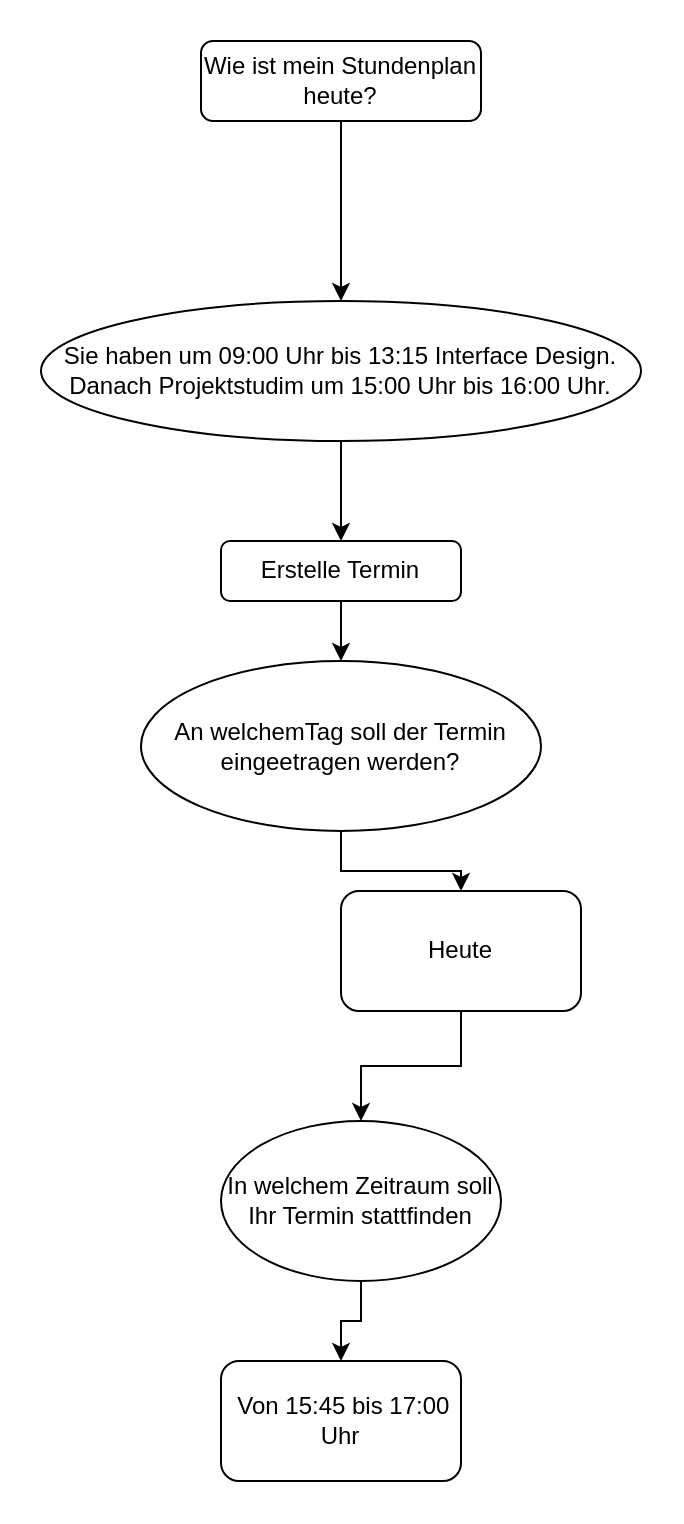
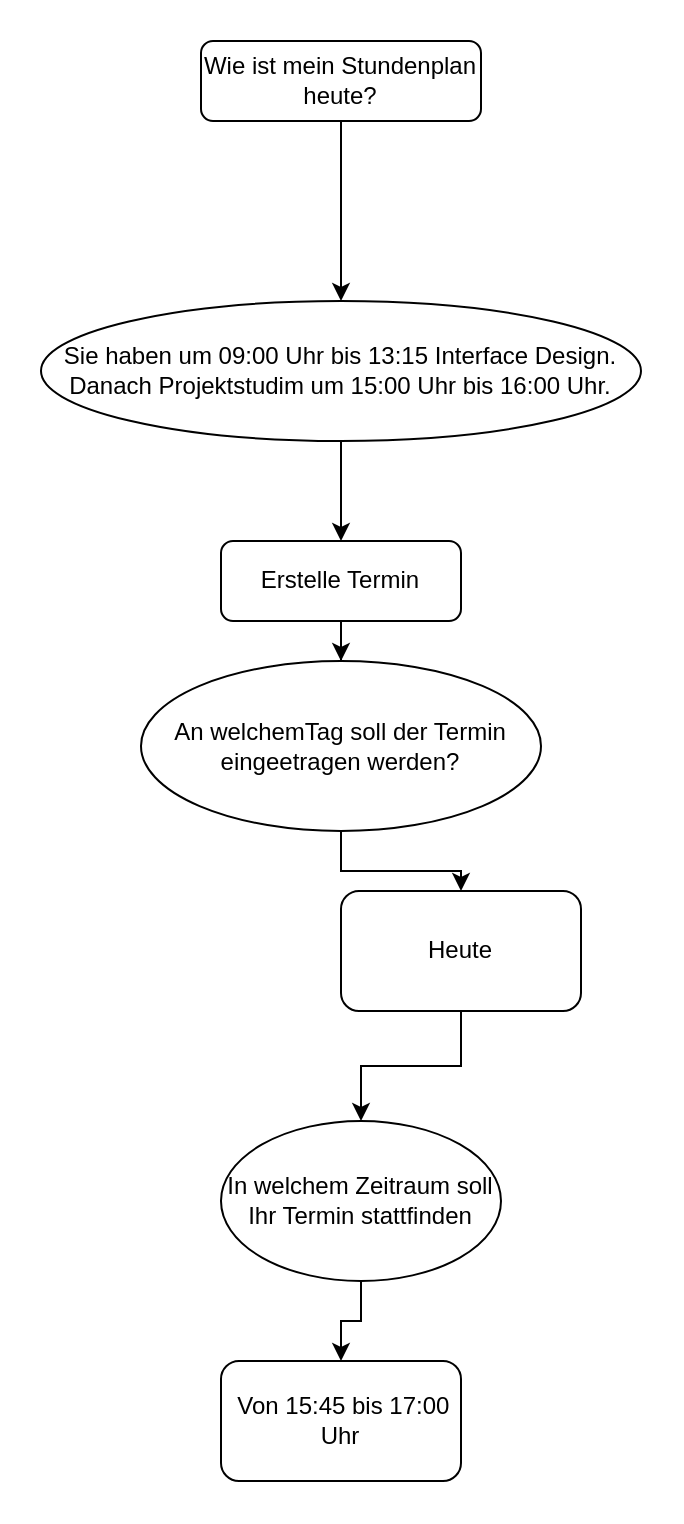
(341, 571) -> (341, 581)
